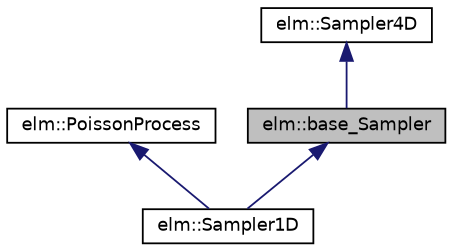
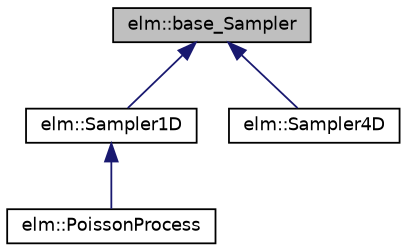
(347, 85) -> (270, 82)
(177, 182) -> (111, 185)
